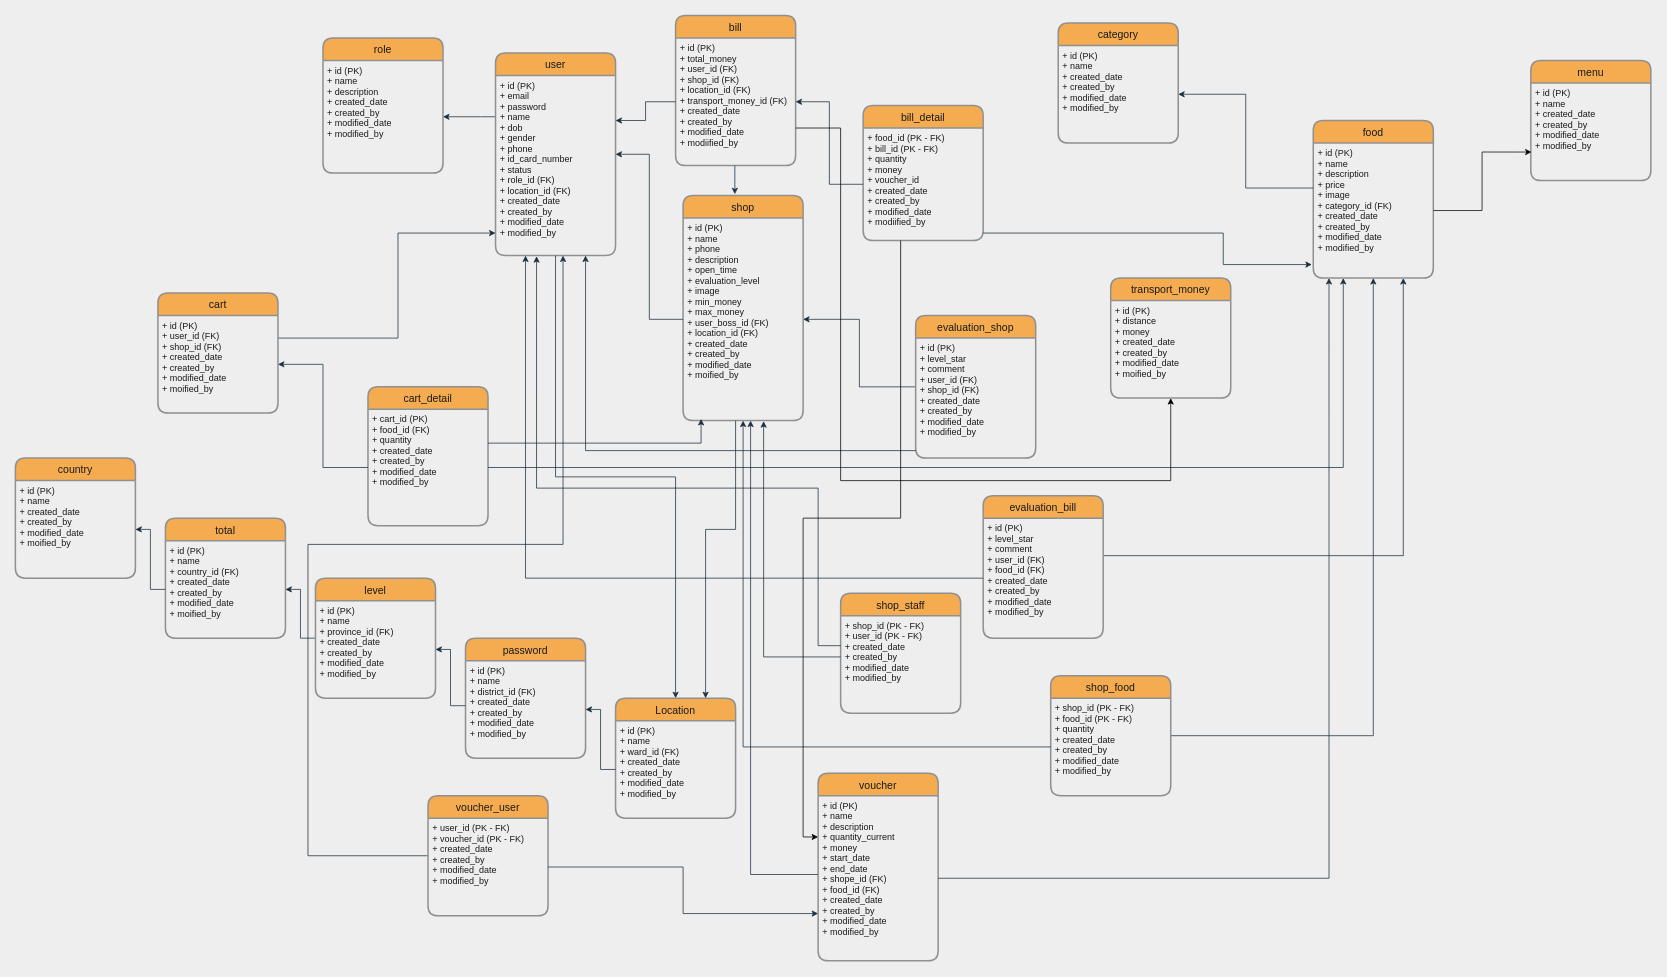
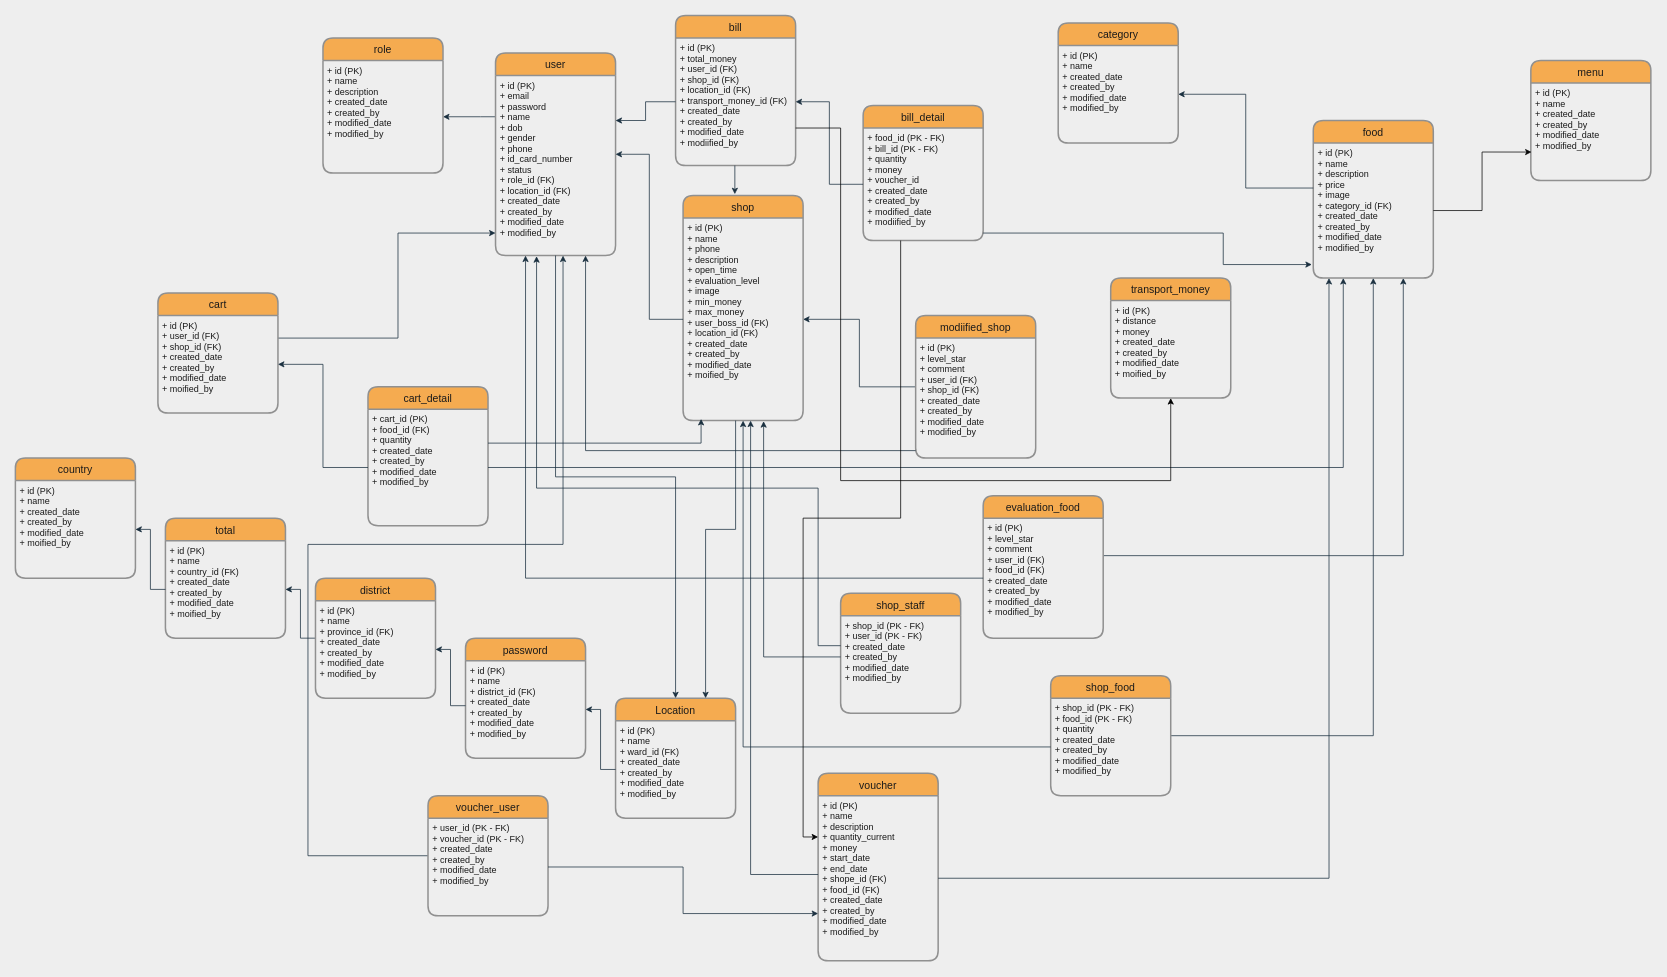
(975, 327) -> (975, 327)
(1043, 507) -> (1043, 507)
(375, 590) -> (375, 590)
